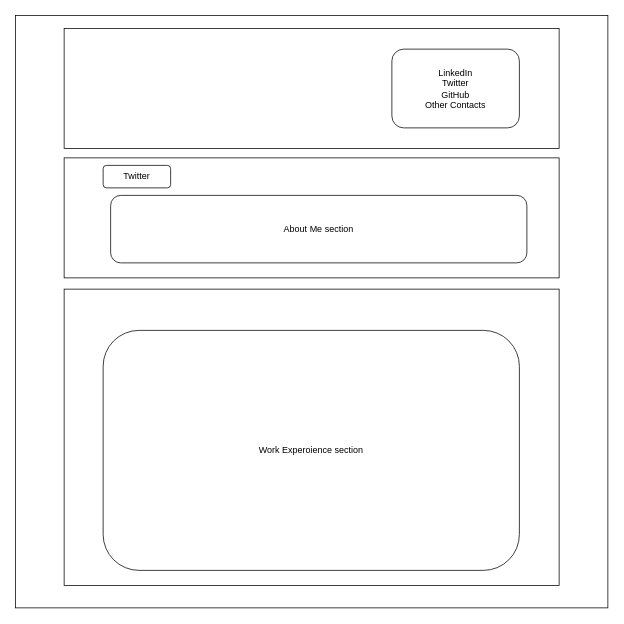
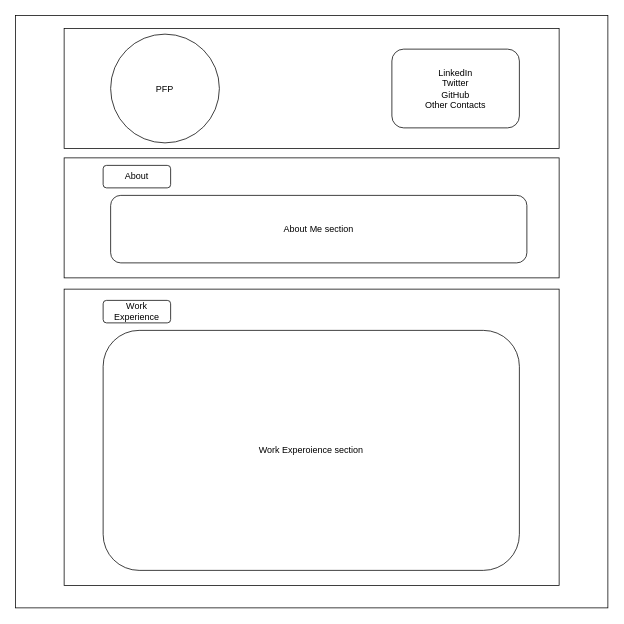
none -> (165, 89)
(137, 177) -> (137, 177)
none -> (137, 312)
